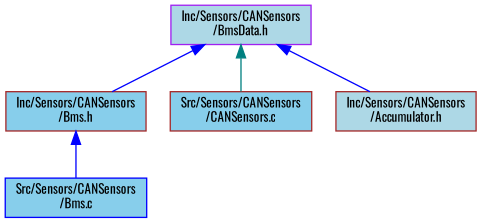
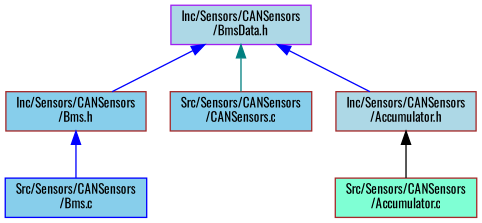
none -> (406, 198)
